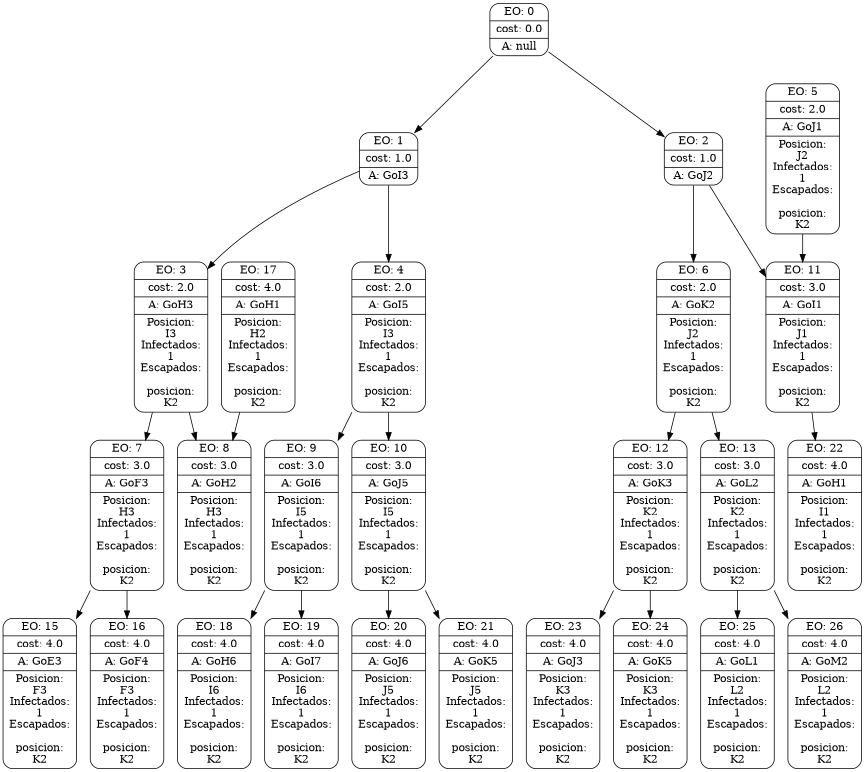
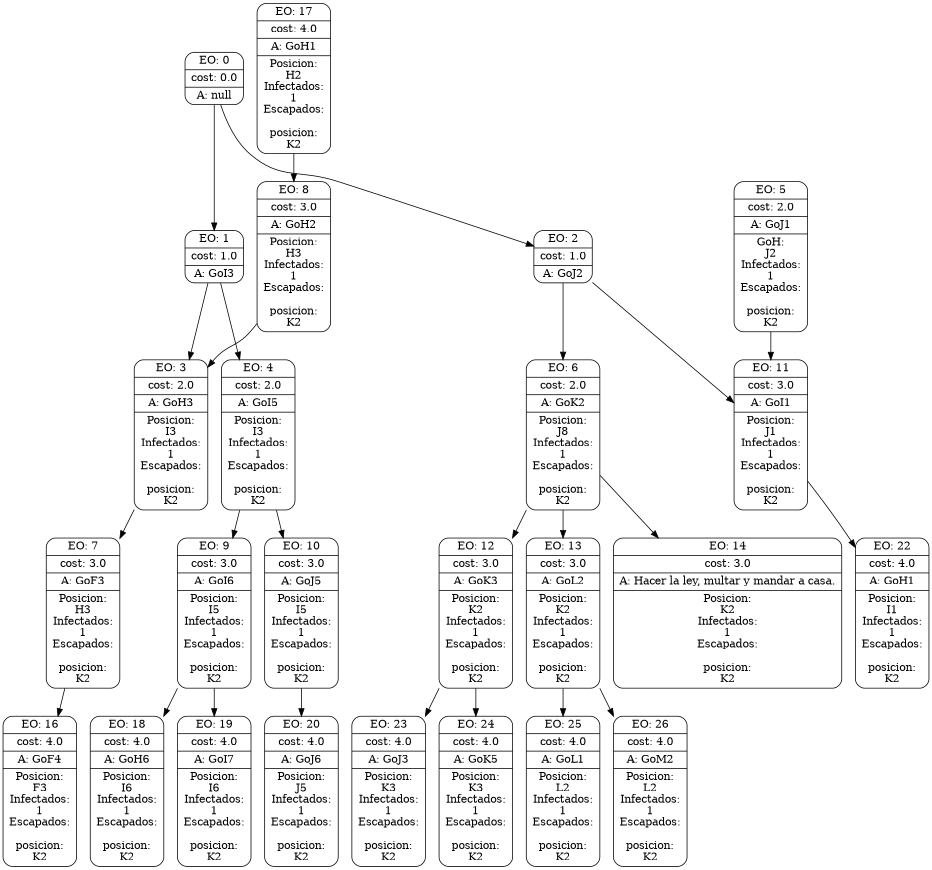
(803, 144) -> (771, 242)
(693, 334) -> (563, 432)
(192, 423) -> (241, 340)
none -> (728, 613)
(40, 693) -> none
(476, 693) -> none
